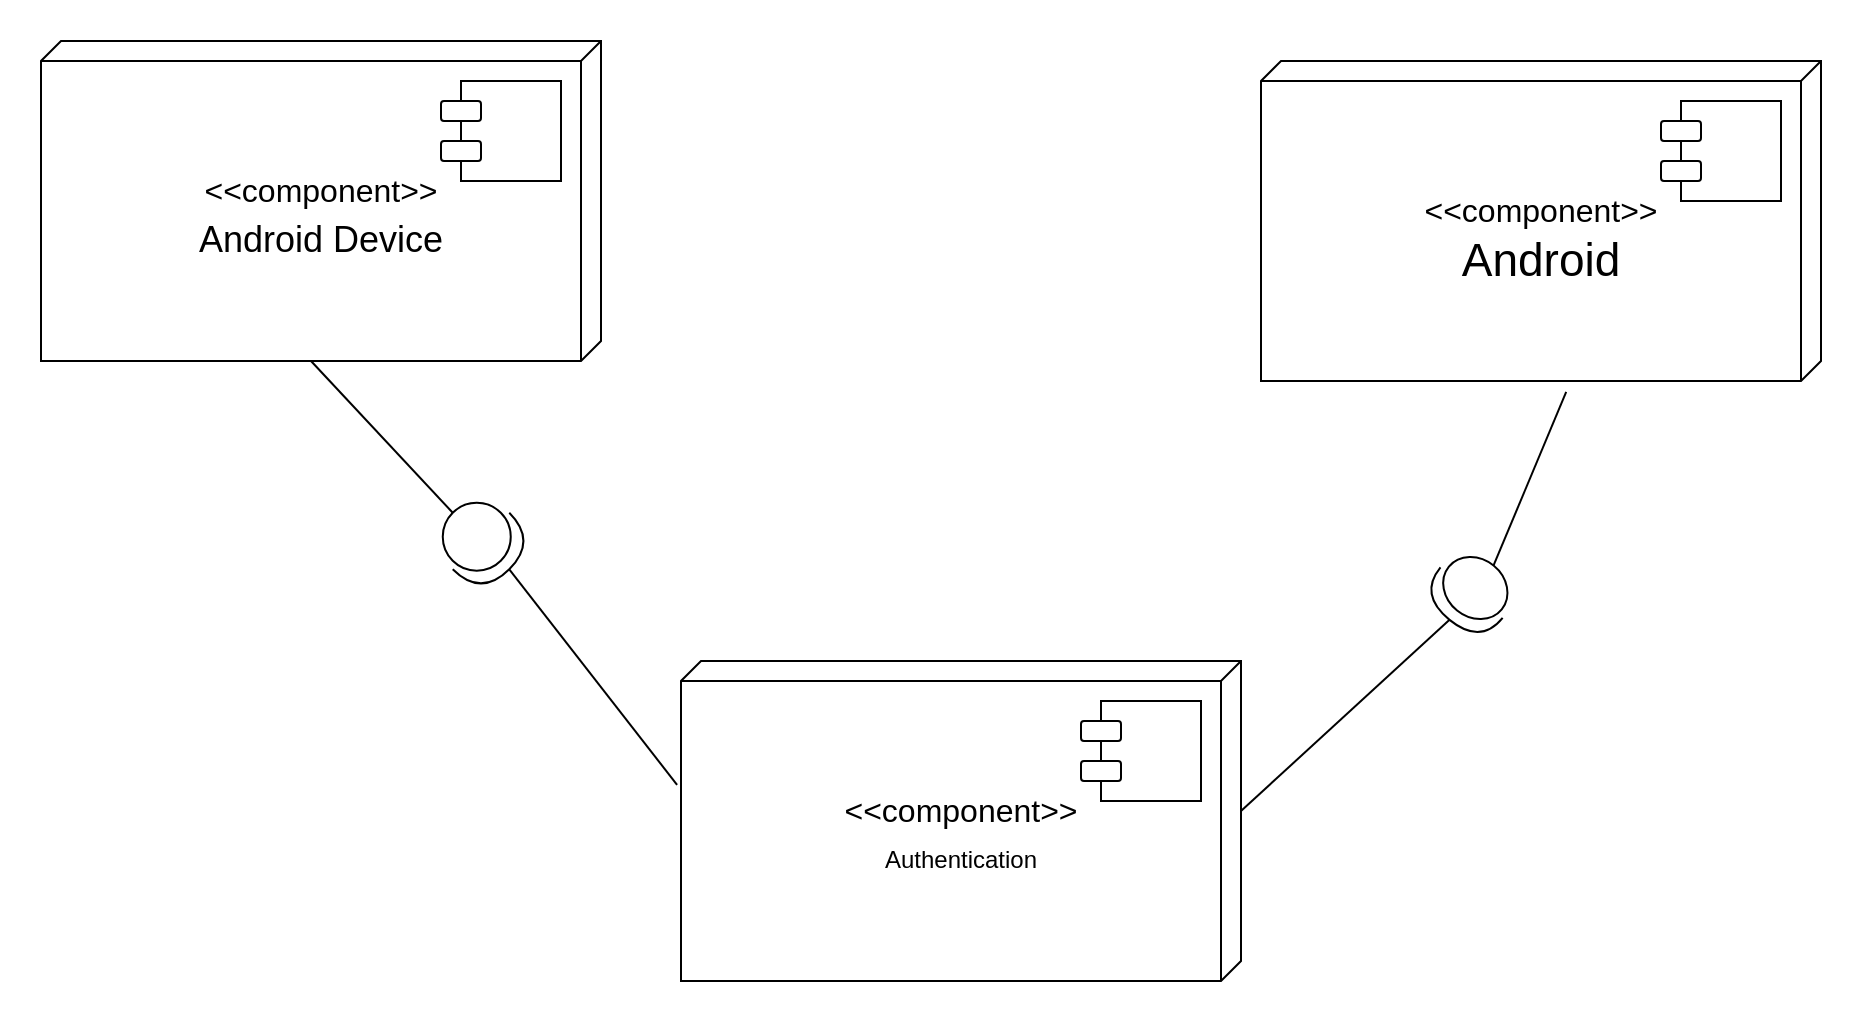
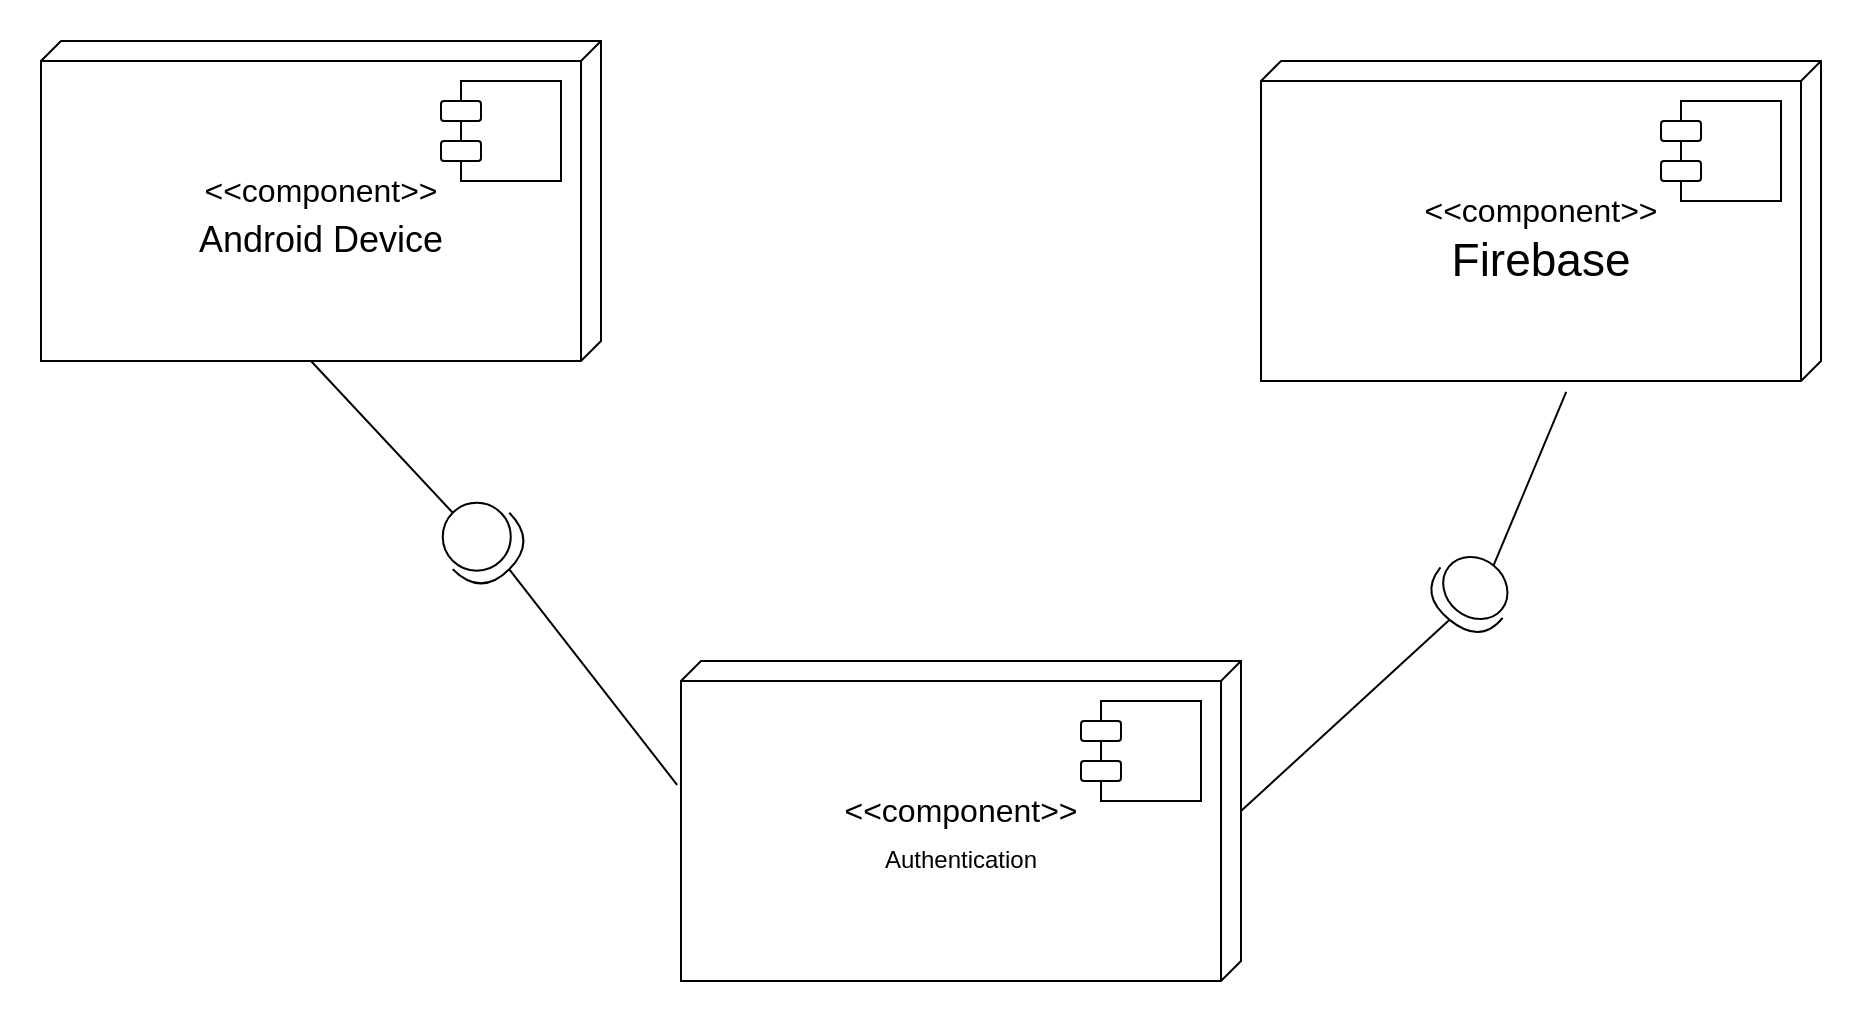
(1542, 261) -> (1542, 261)
